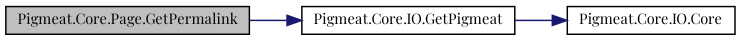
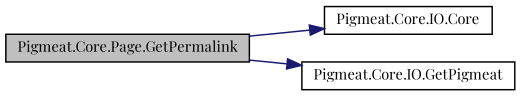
(534, 20) -> (280, 33)
